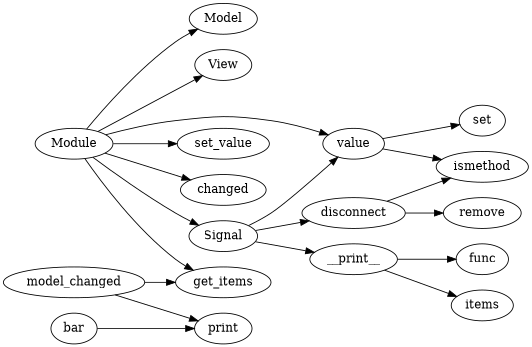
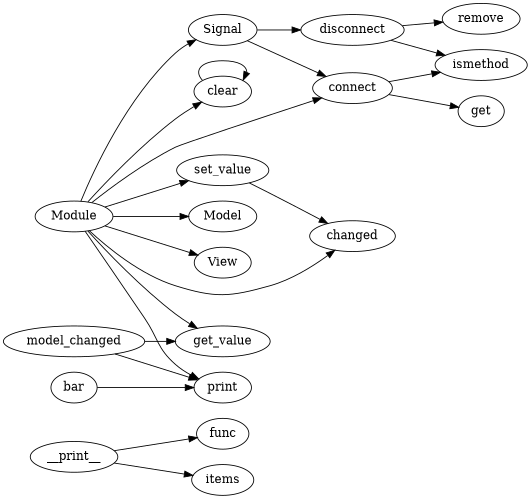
none -> (223, 92)
(482, 121) -> (481, 111)
(354, 144) -> (353, 88)
none -> (285, 201)
(281, 246) -> none
(223, 282) -> (223, 341)
none -> (136, 305)
